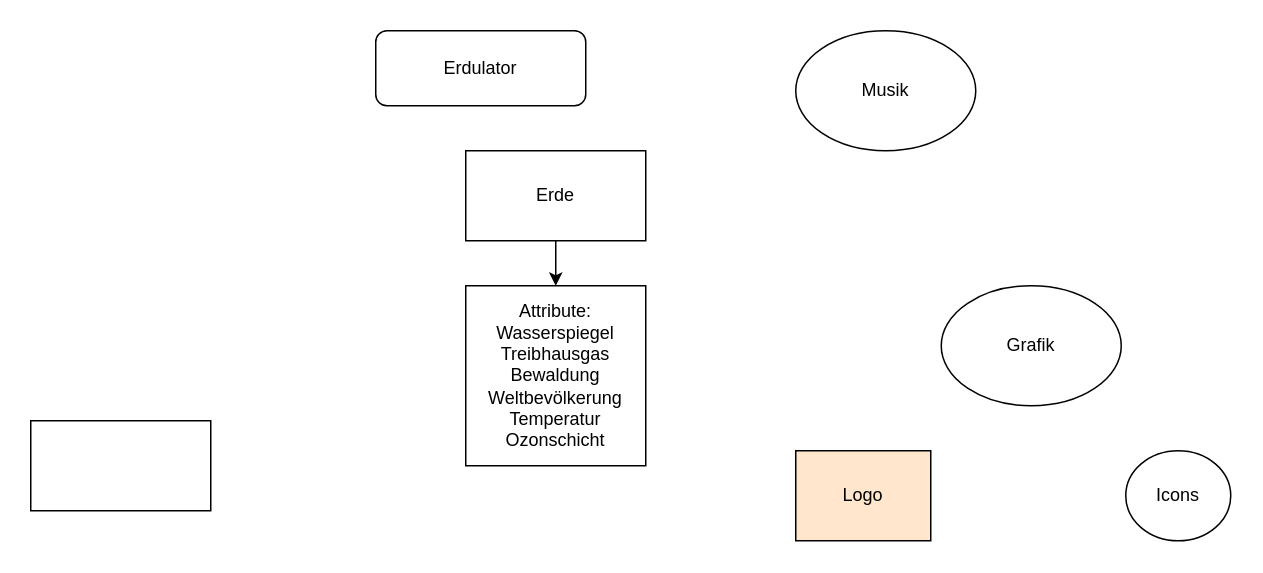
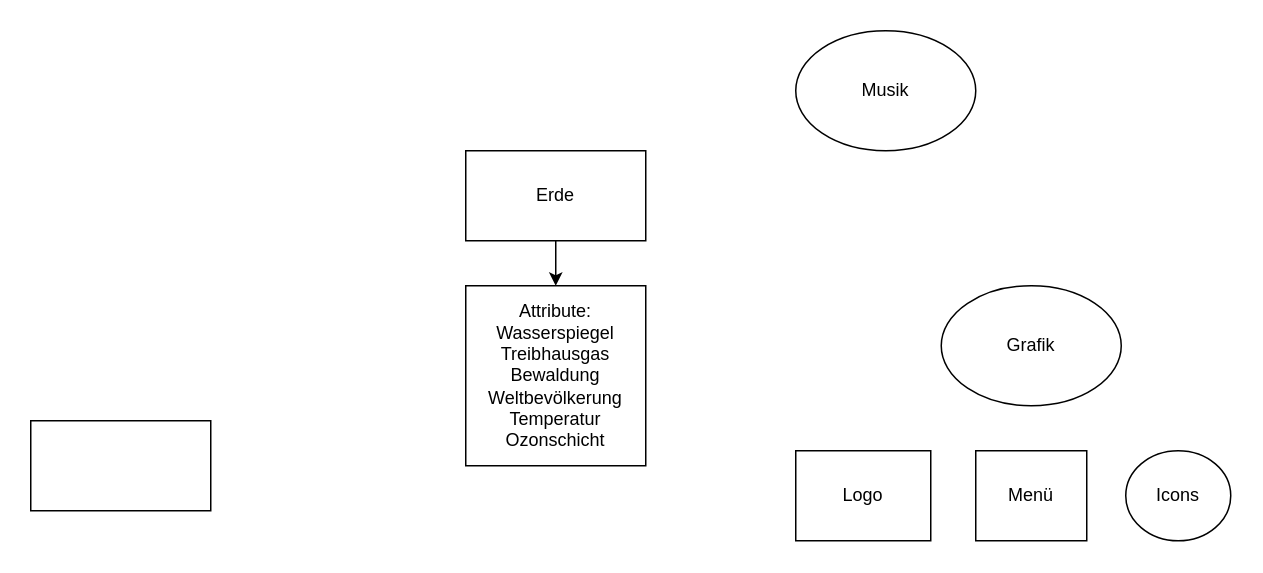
(481, 68) -> none
(863, 496) -> (863, 496)
none -> (1031, 496)
